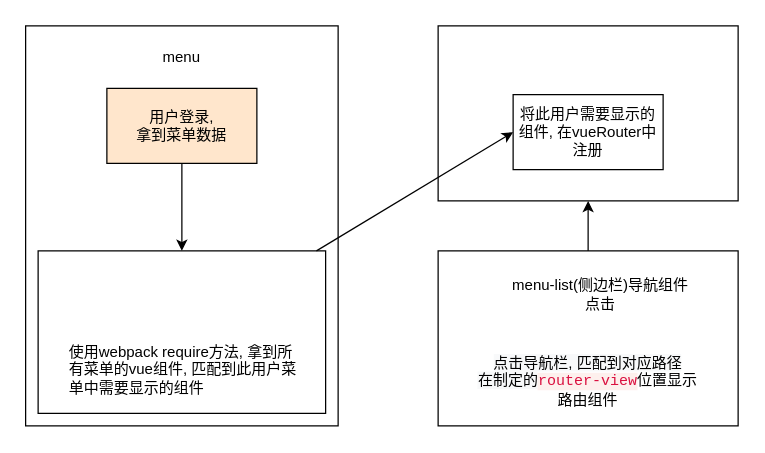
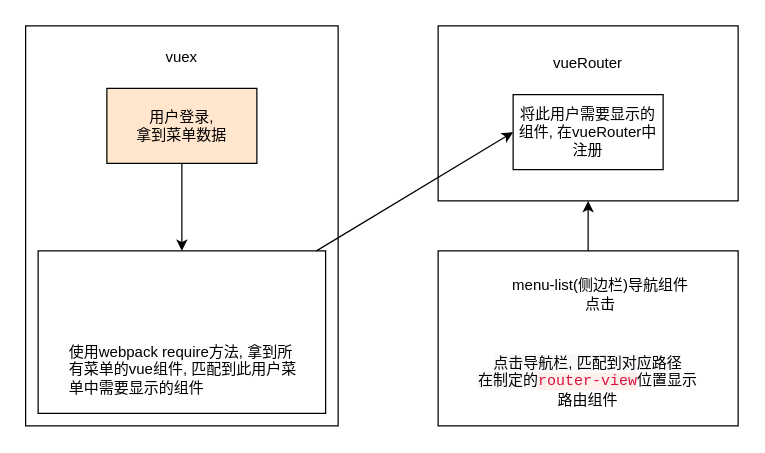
(182, 57) -> (182, 57)
none -> (588, 63)
